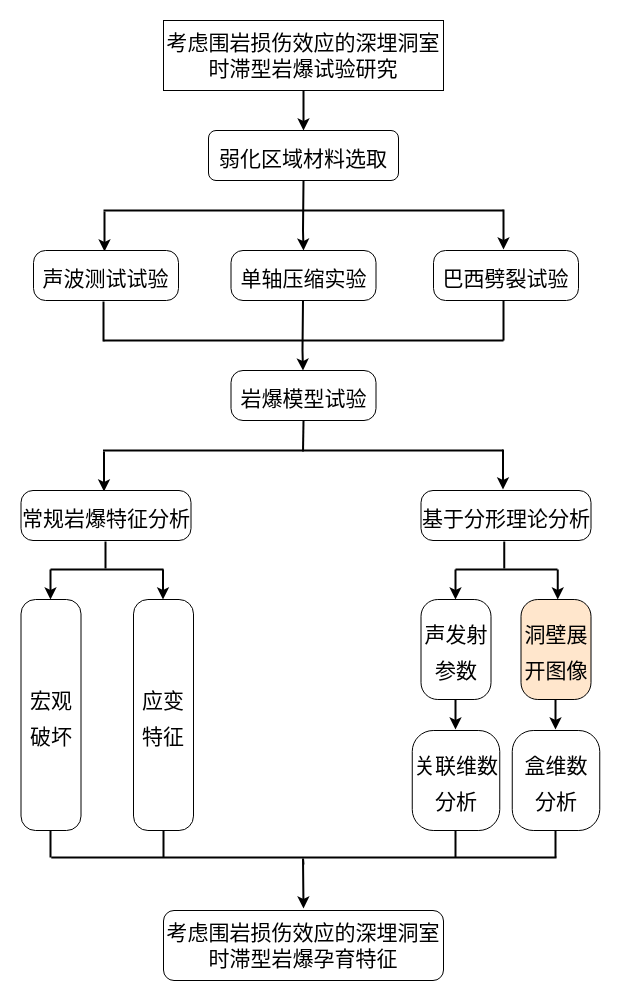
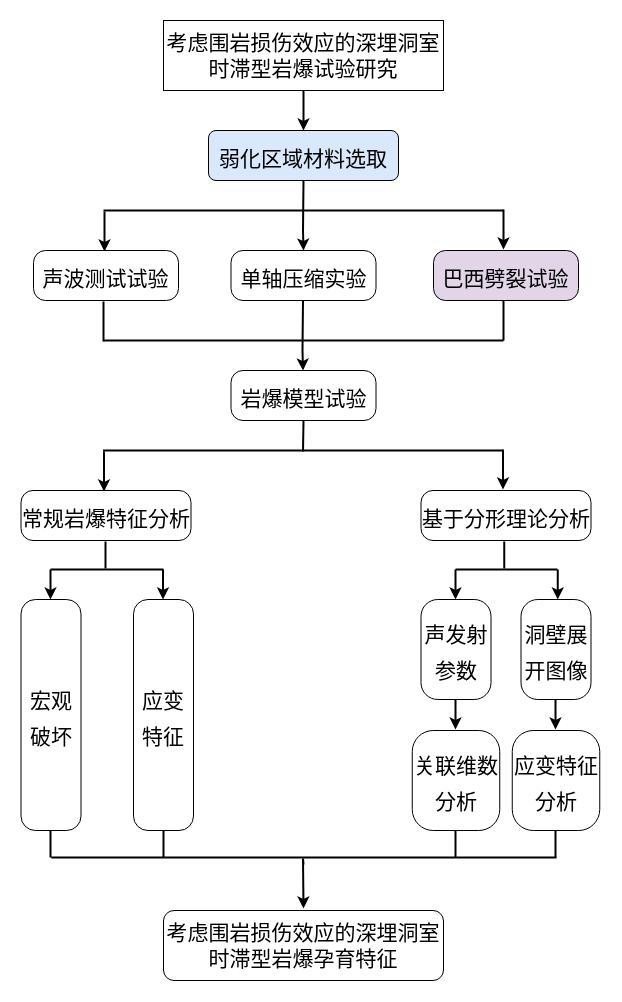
(304, 156) -> (304, 156)
(506, 276) -> (506, 276)
(556, 650) -> (556, 650)
(557, 781) -> (557, 781)
